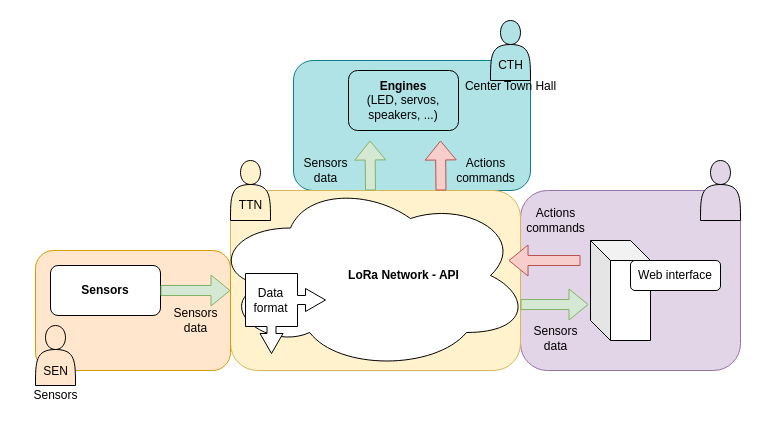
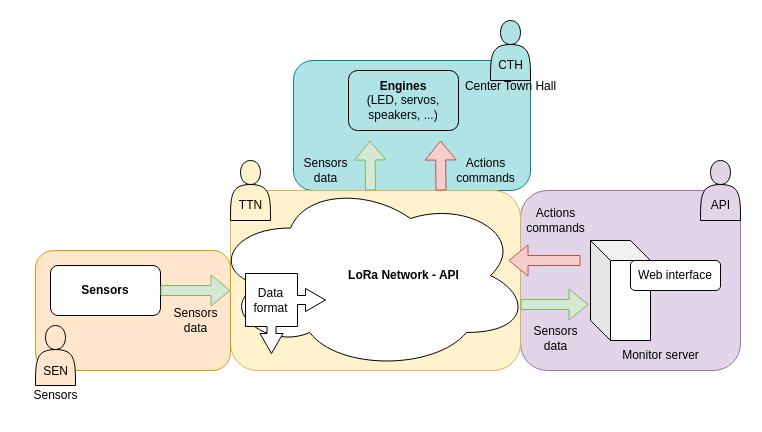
none -> (721, 206)
none -> (661, 356)
